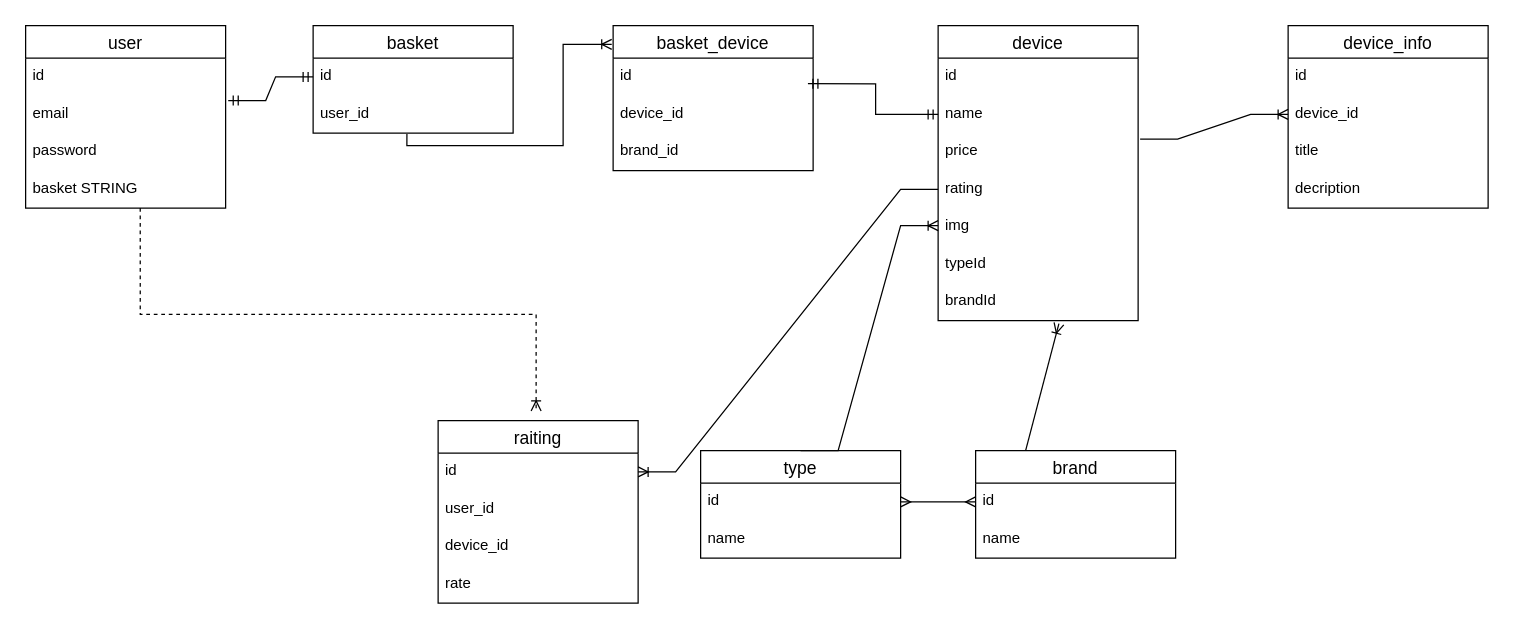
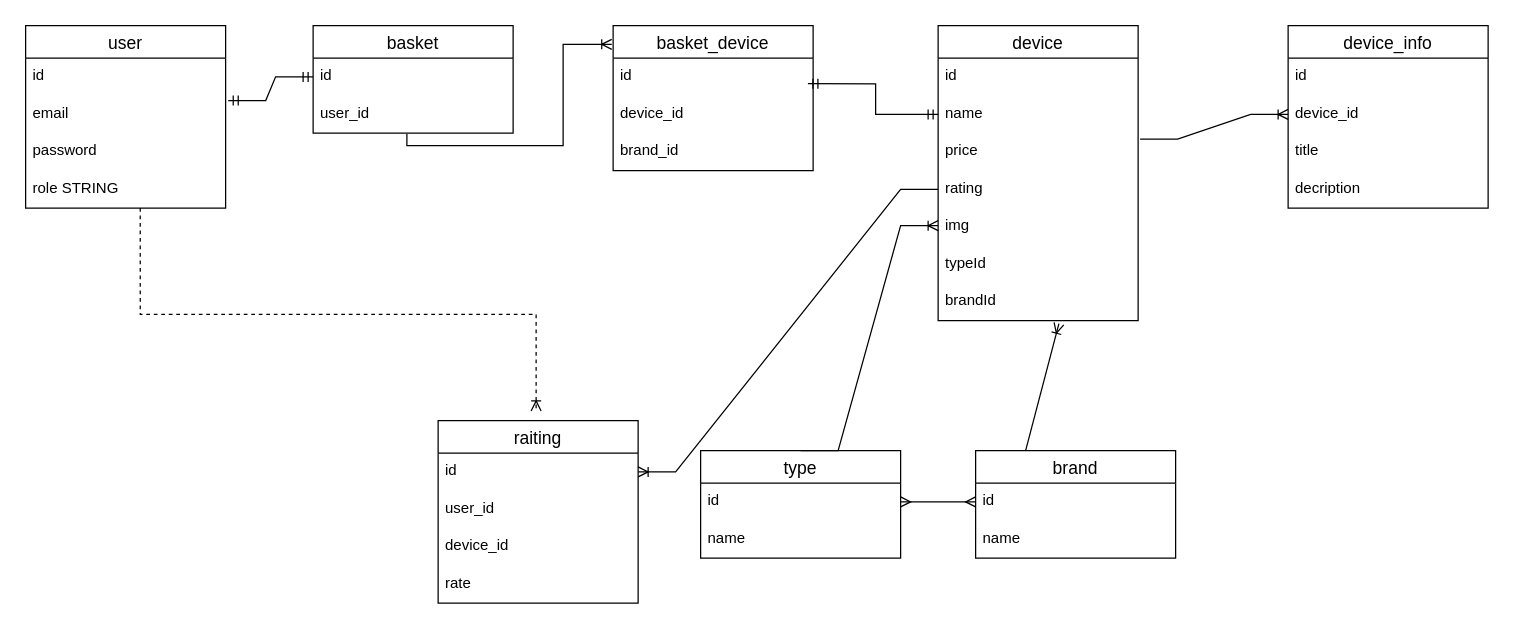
(86, 188) -> (75, 188)
